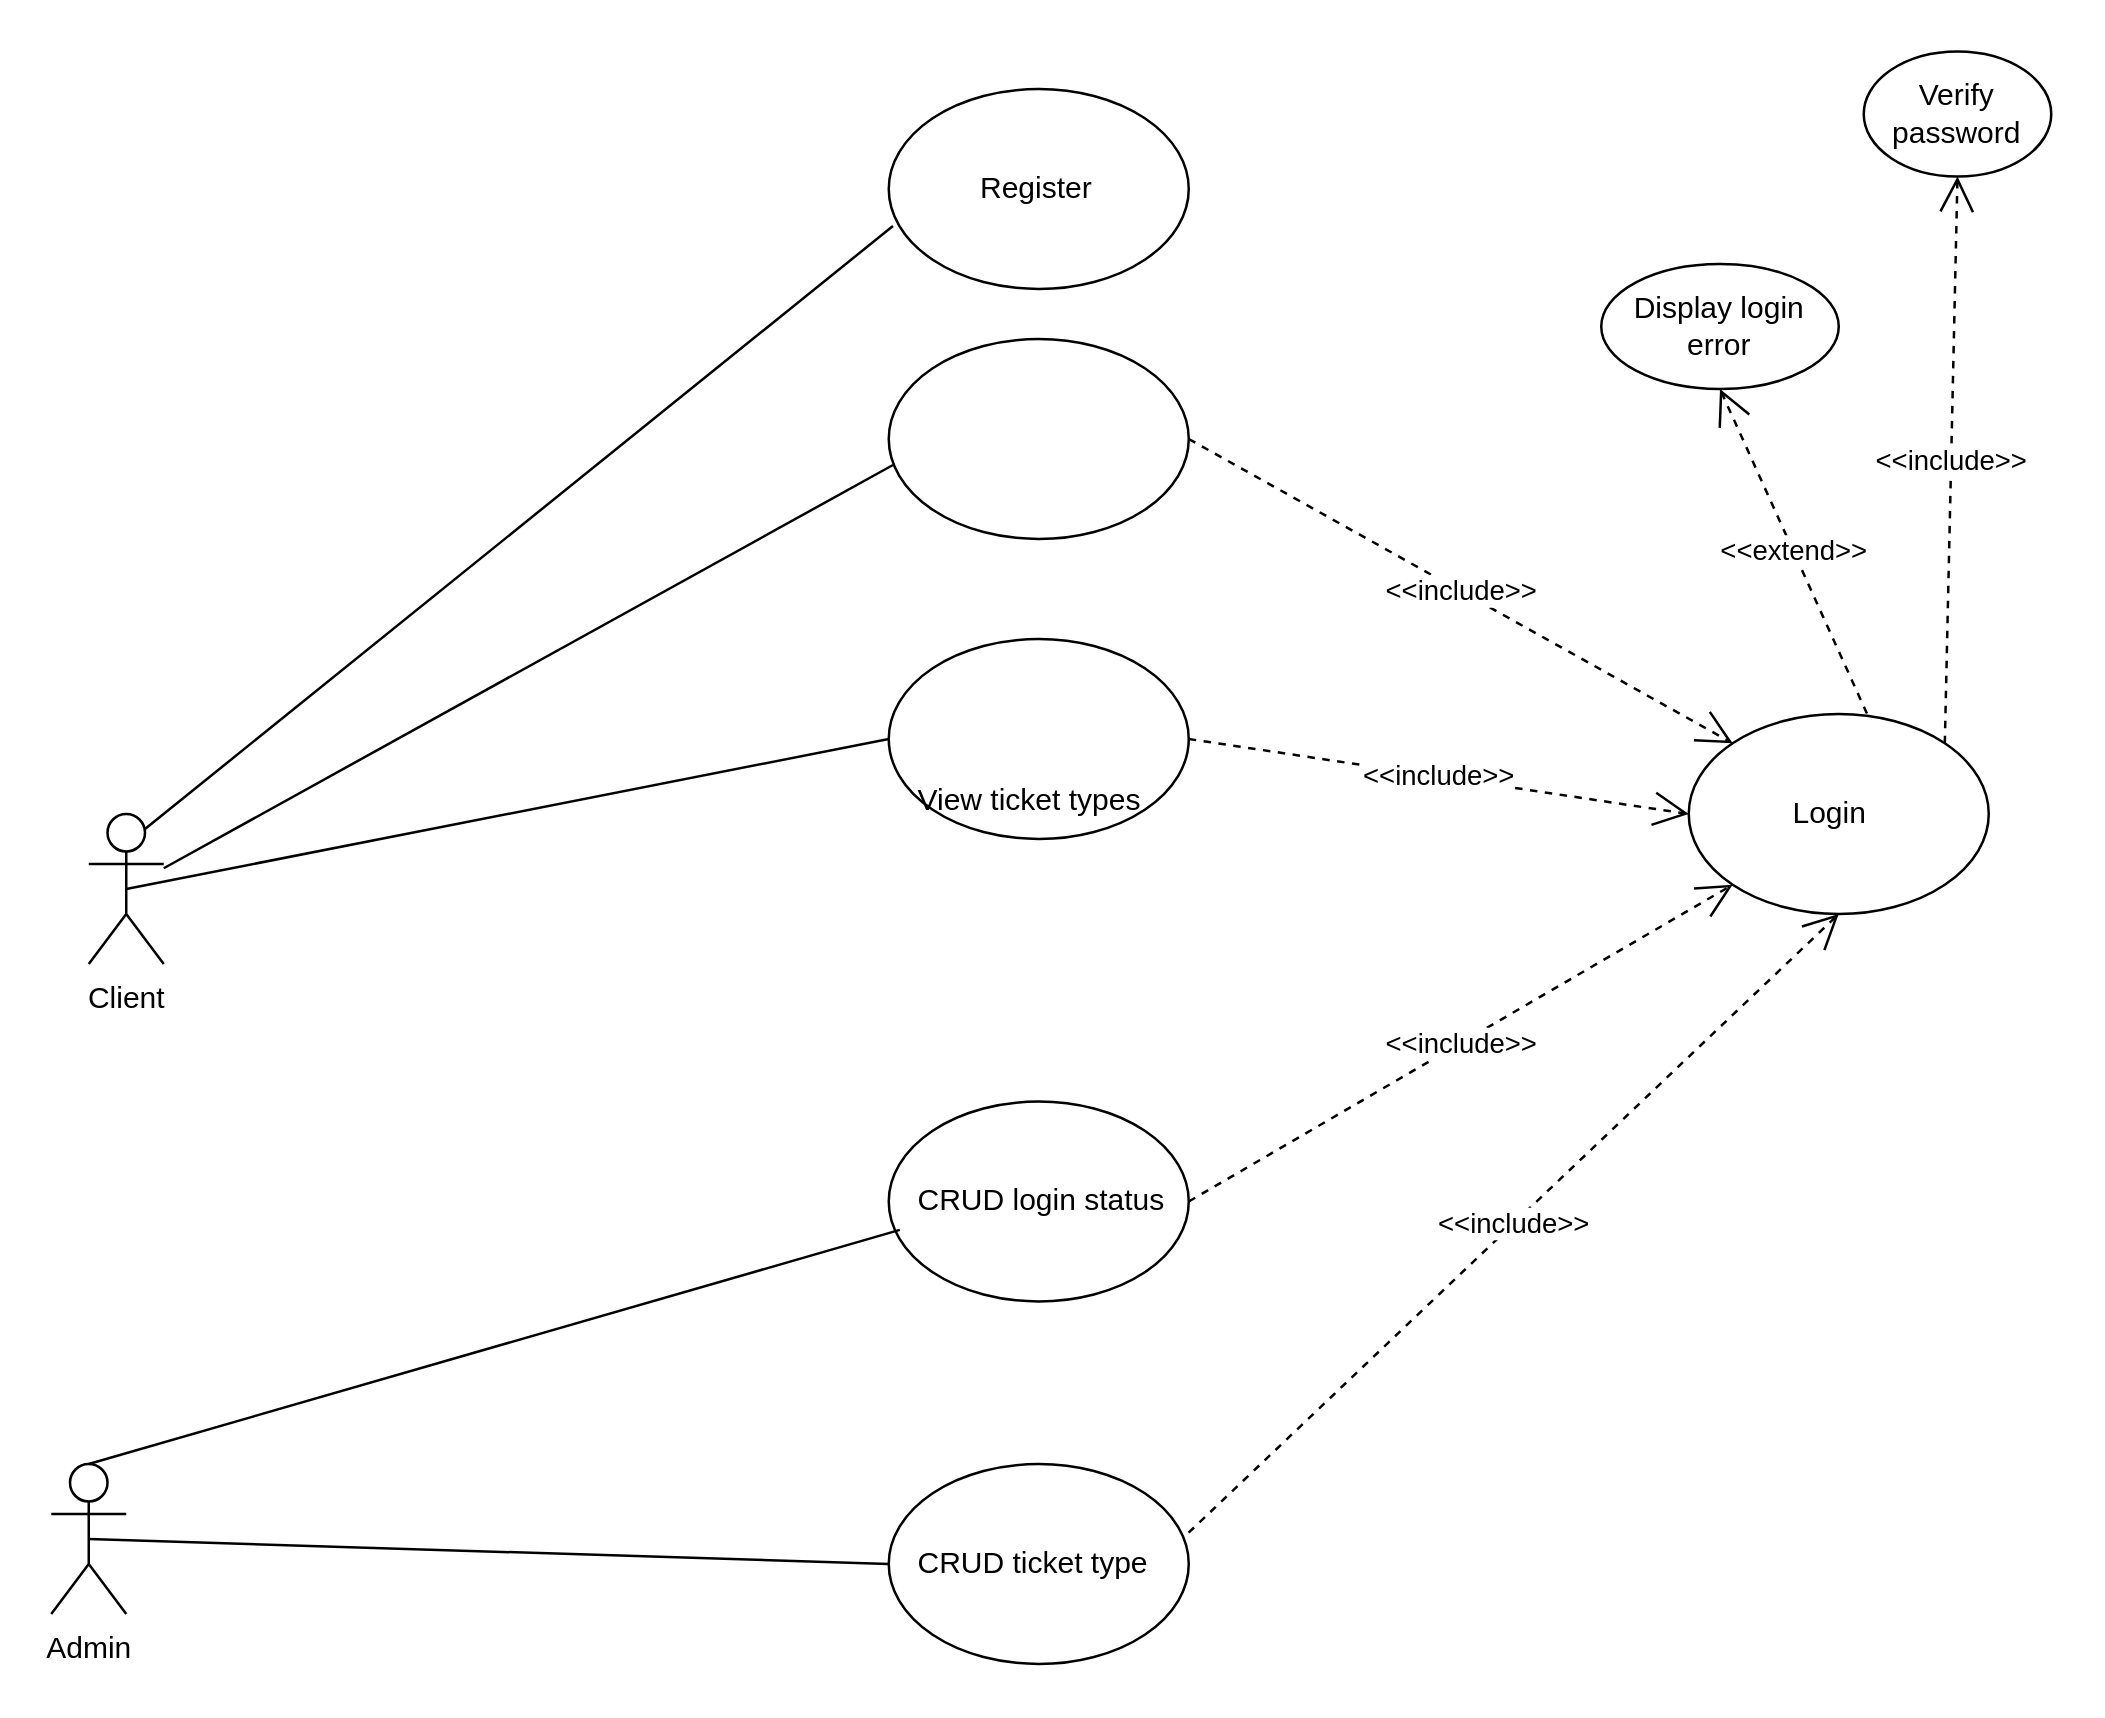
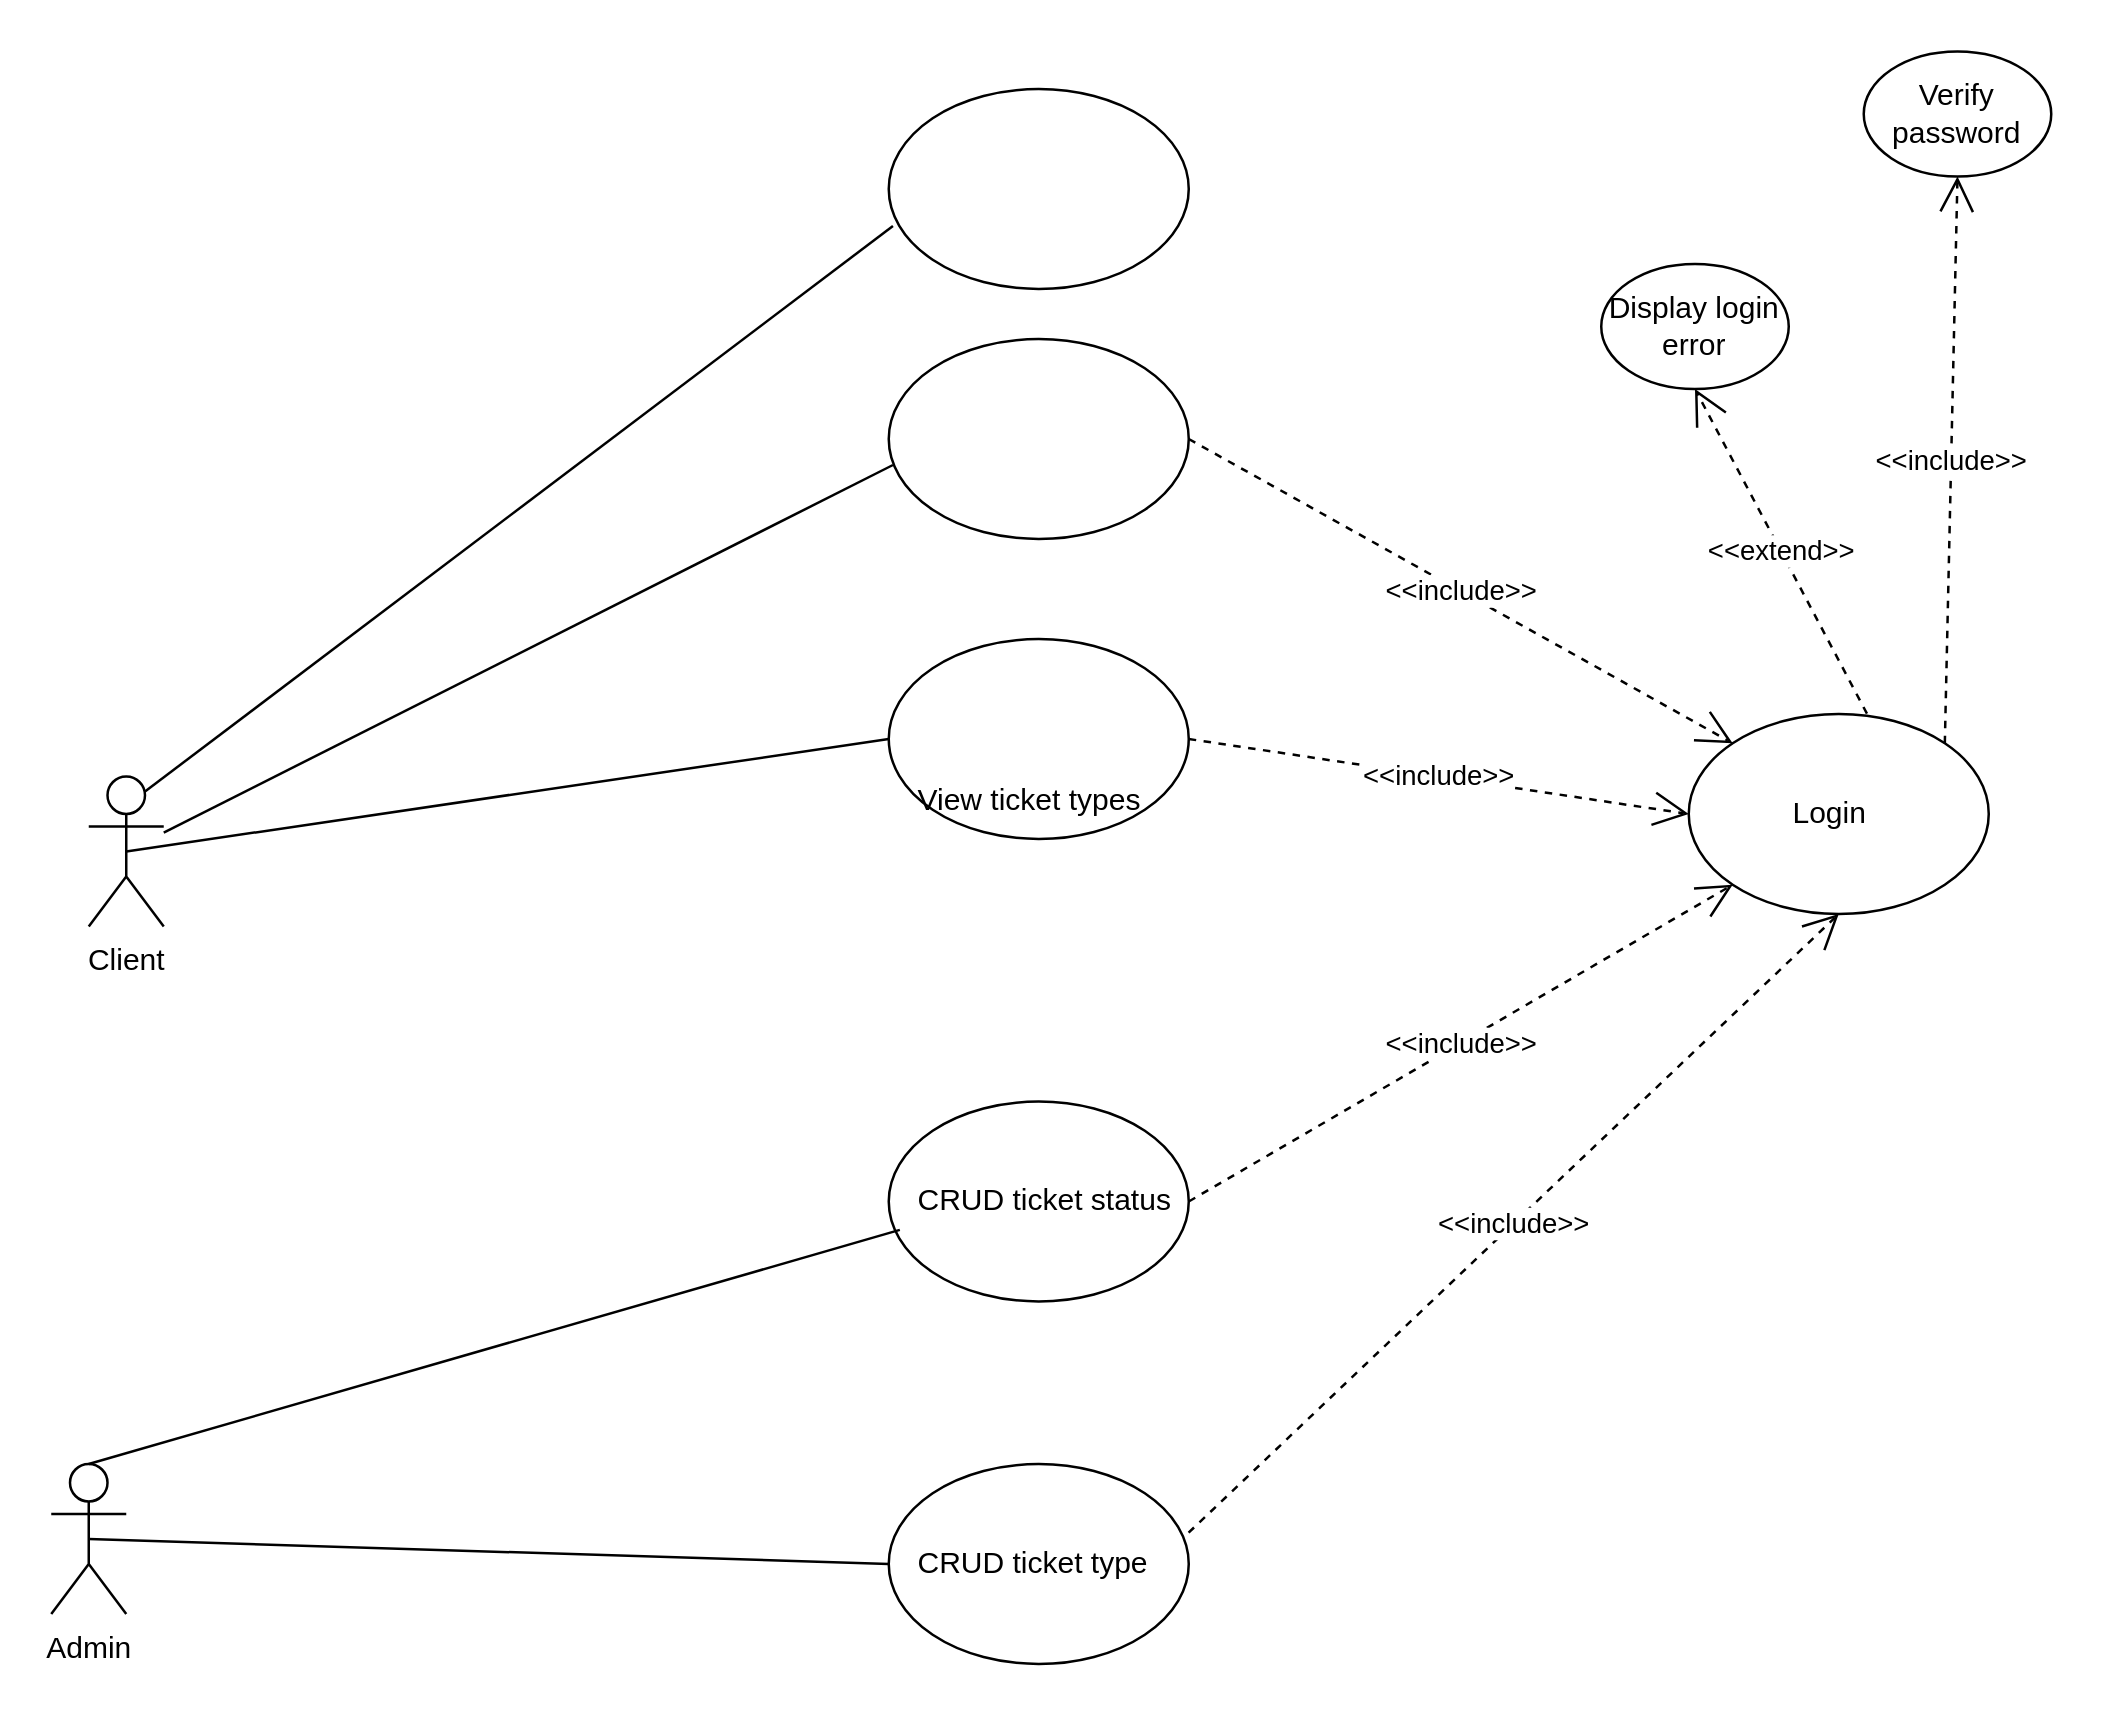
(1051, 189) -> none
(1720, 326) -> (1695, 326)
(126, 889) -> (126, 851)
(1046, 1202) -> (1058, 1202)
